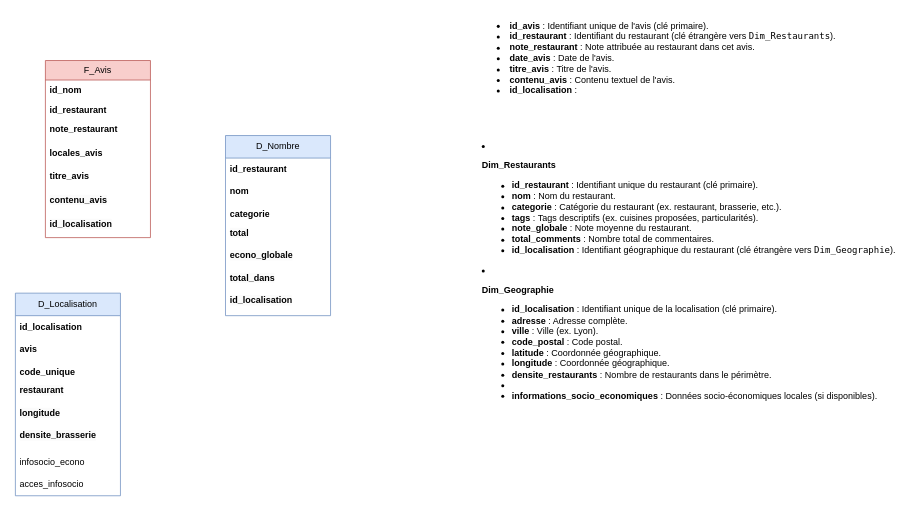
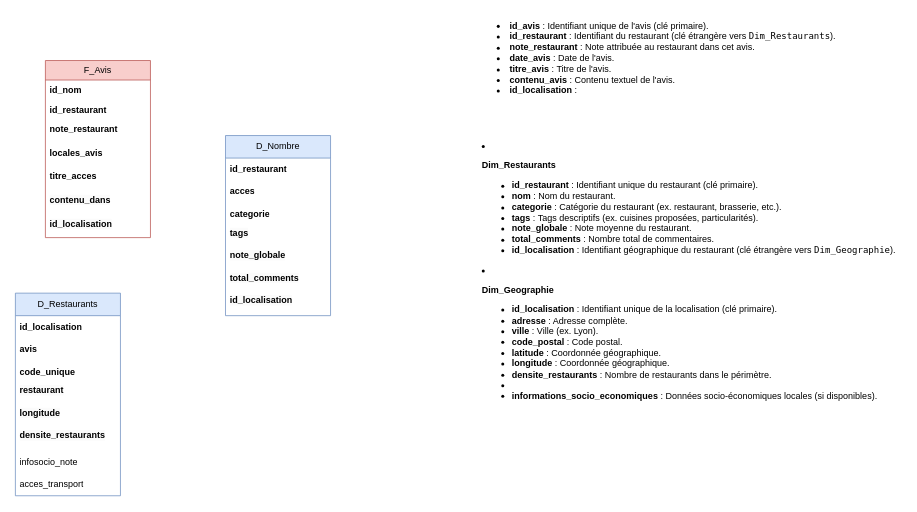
(73, 176) -> (76, 176)
(237, 192) -> (242, 192)
(79, 200) -> (80, 200)
(241, 237) -> (240, 237)
(260, 259) -> (258, 259)
(254, 282) -> (264, 282)
(68, 304) -> (68, 304)
(60, 439) -> (67, 439)
(55, 462) -> (53, 462)
(55, 484) -> (58, 484)
